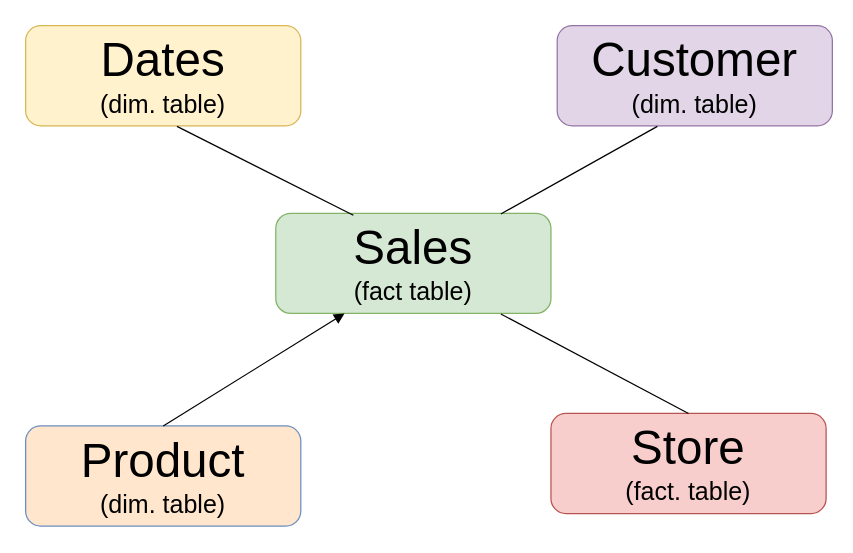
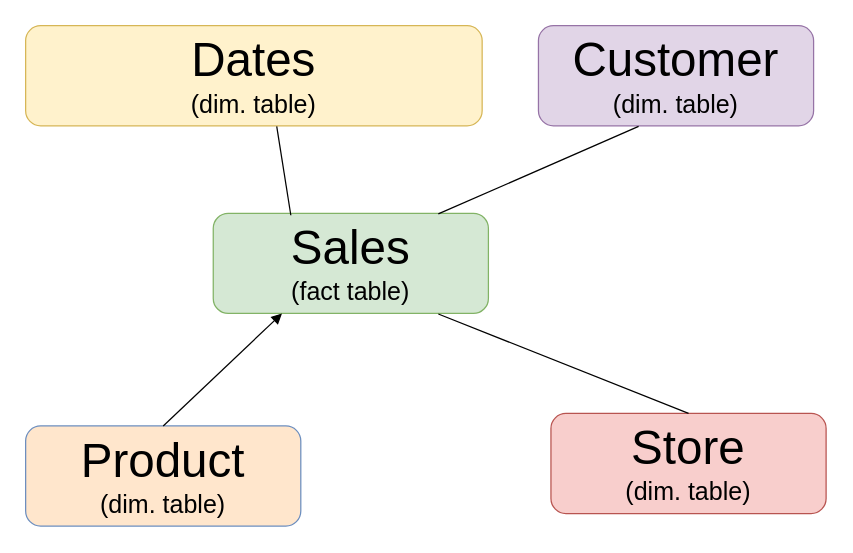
(163, 76) -> (254, 76)
(694, 76) -> (676, 76)
(413, 263) -> (351, 263)
(688, 463) -> (688, 463)
